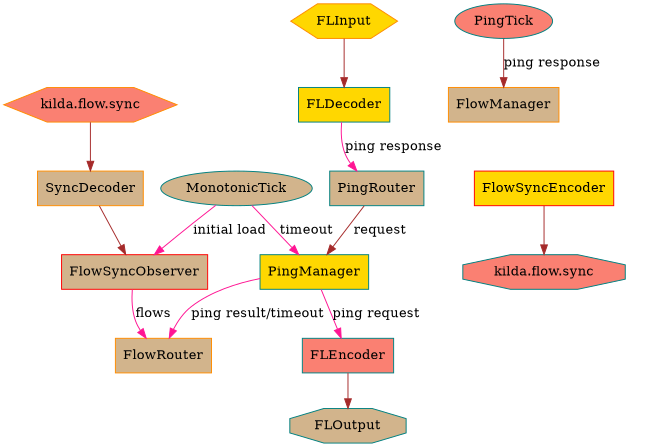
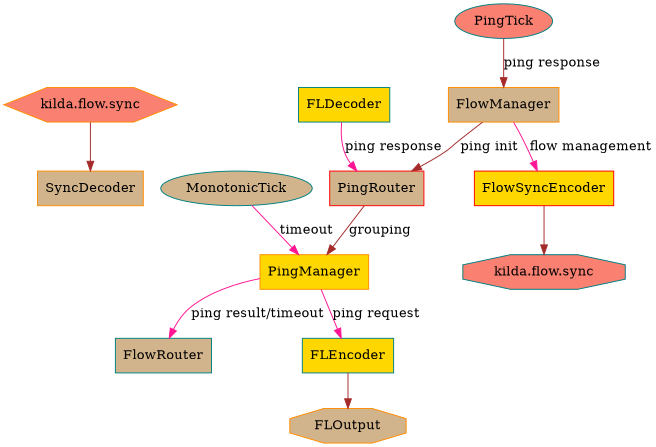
(344, 21) -> none
none -> (524, 142)
none -> (453, 146)
(377, 188) -> (377, 188)
(380, 230) -> (380, 230)
(135, 272) -> none
(314, 272) -> (314, 272)
(163, 356) -> (163, 356)
(348, 356) -> (348, 356)
(348, 426) -> (348, 426)
